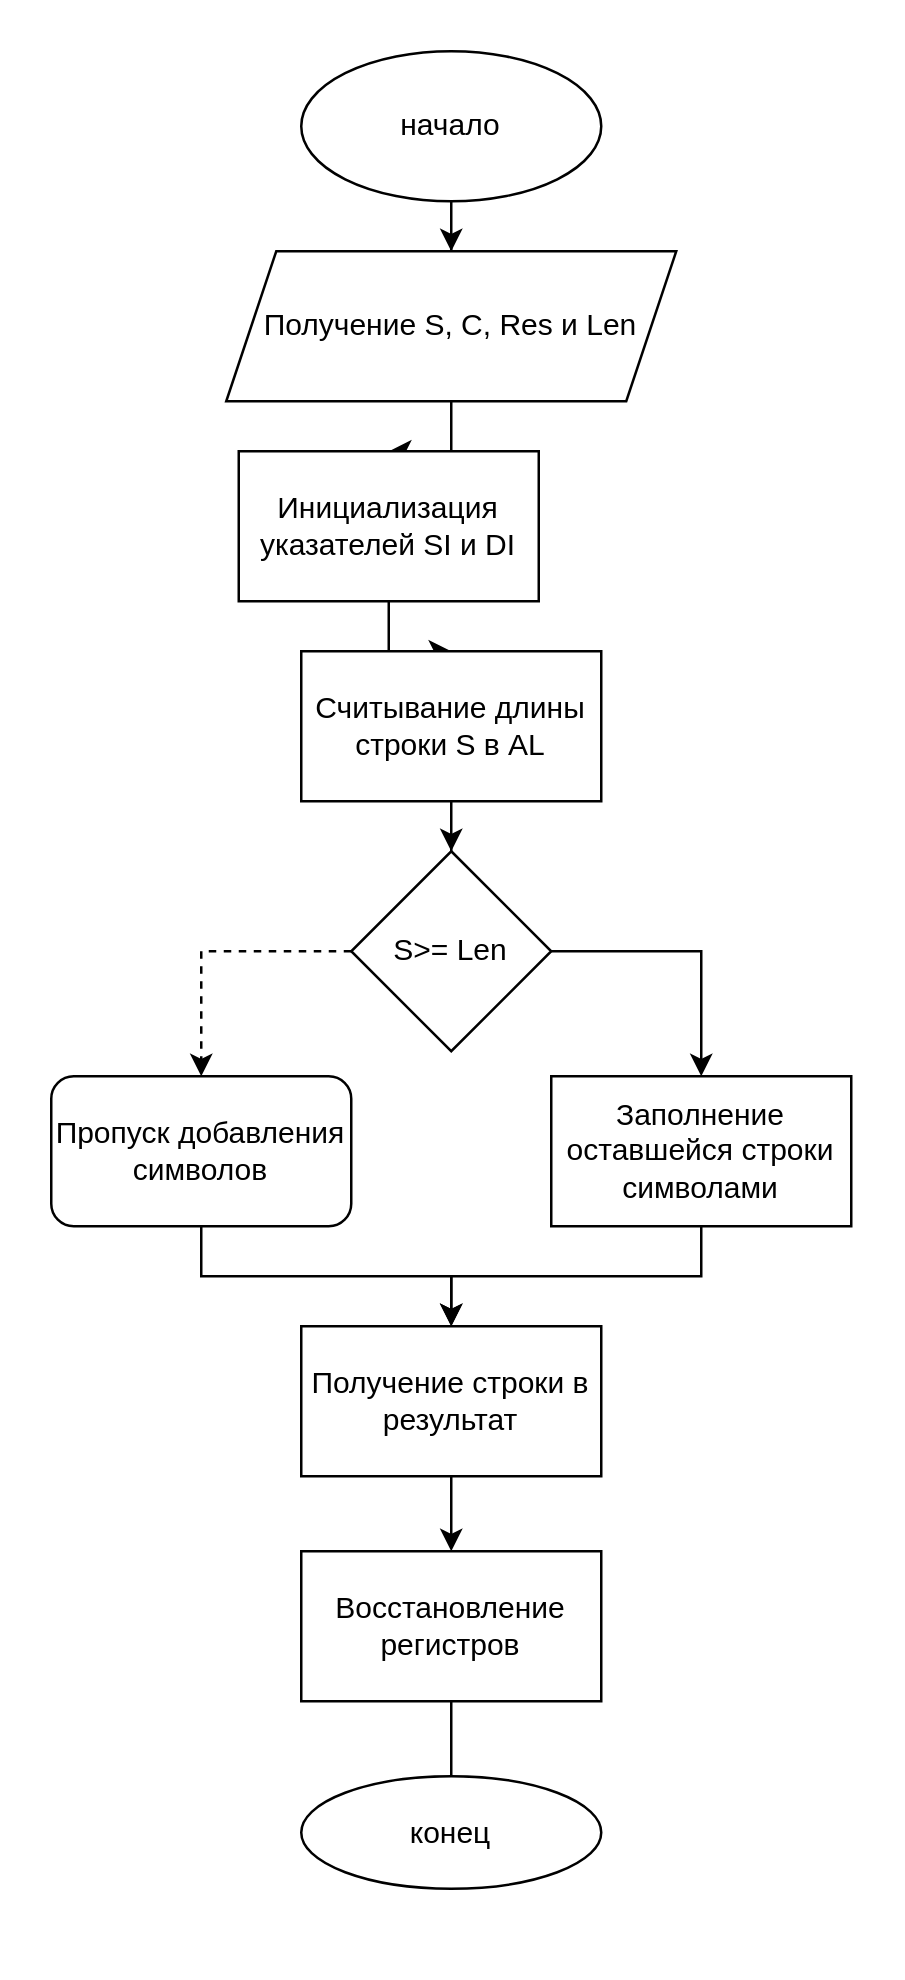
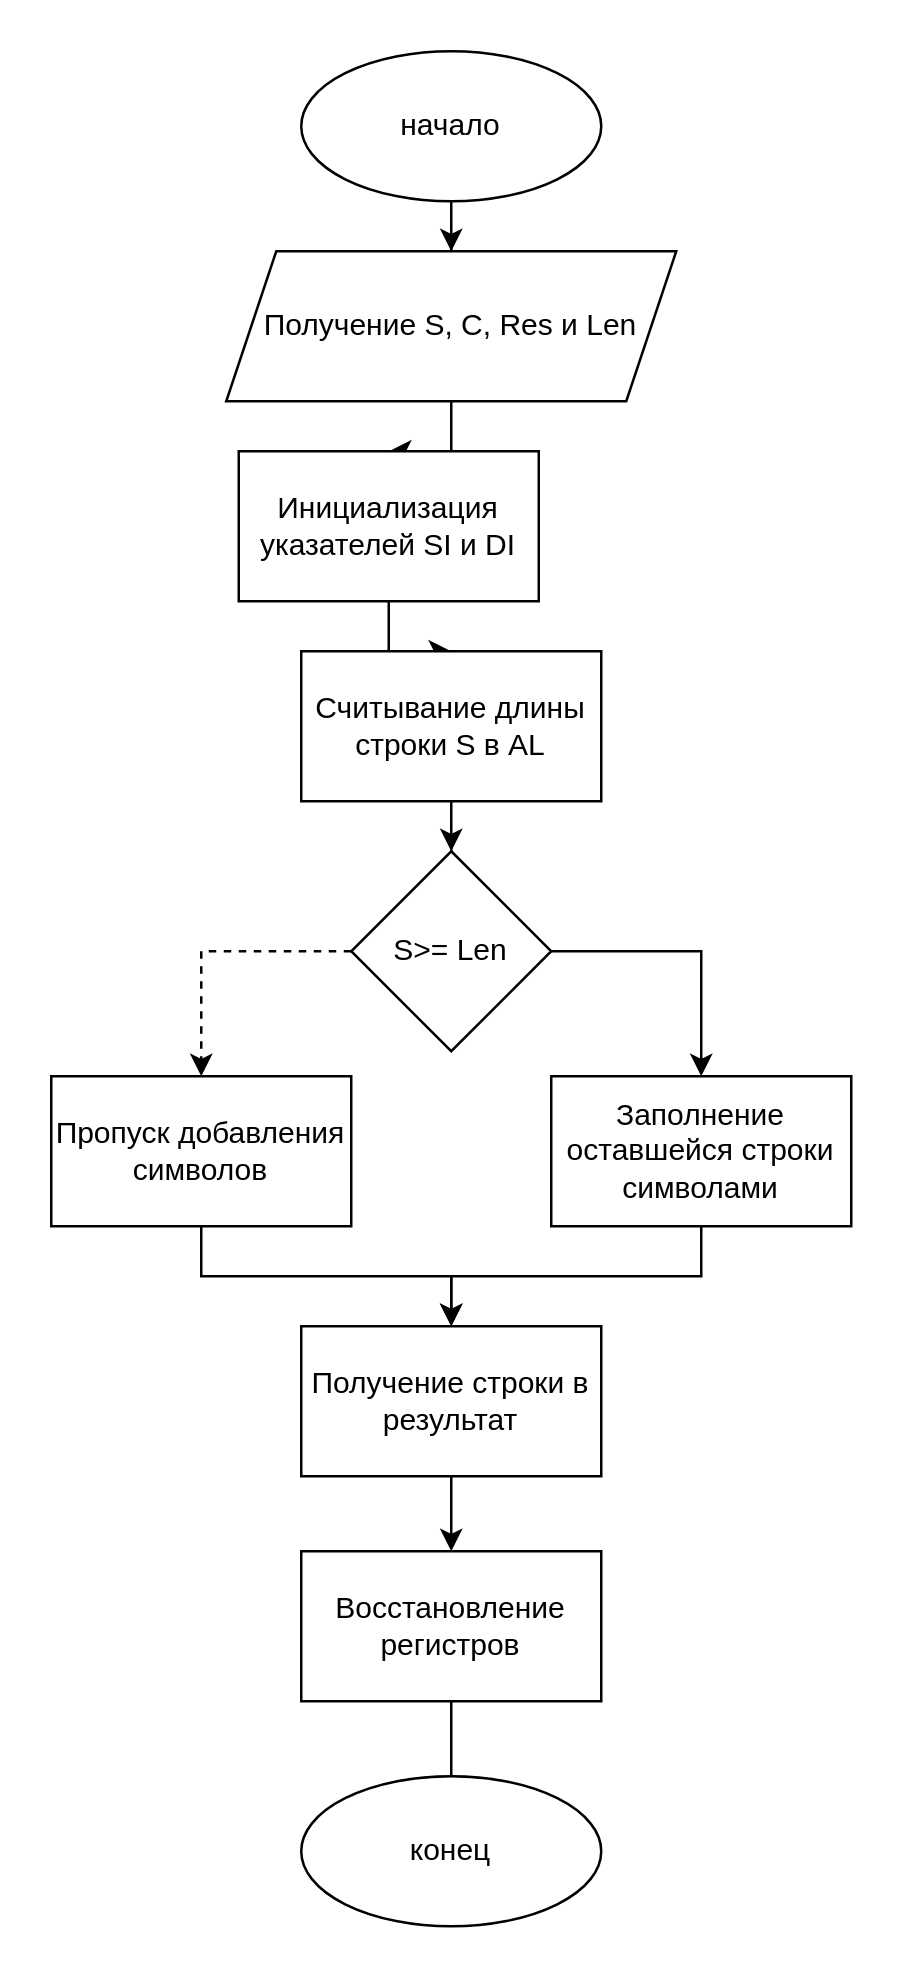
(201, 1151) -> (201, 1151)
(451, 1833) -> (451, 1851)
